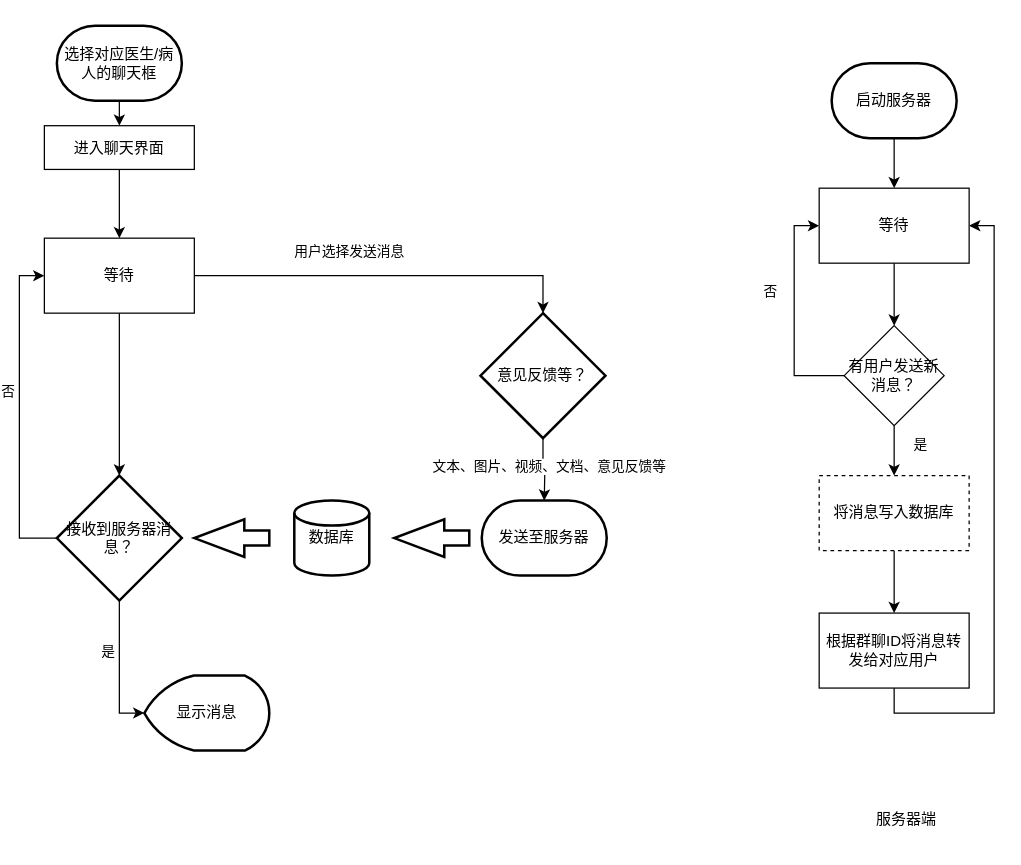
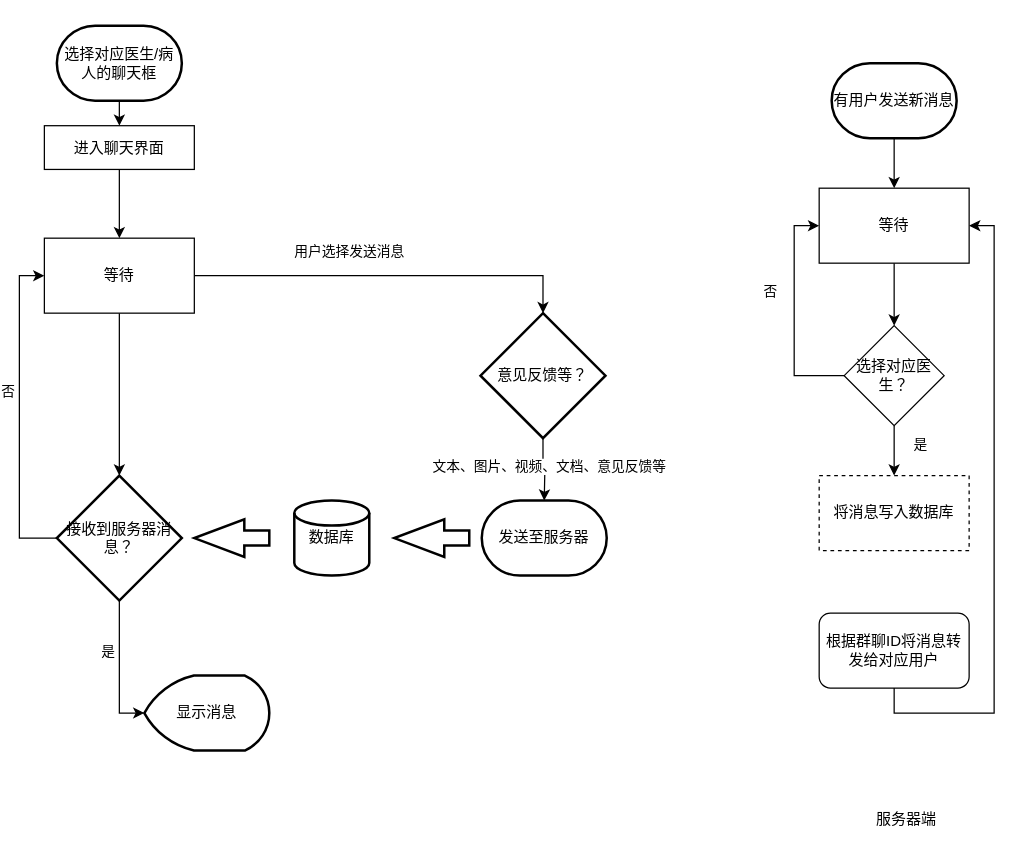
(894, 101) -> (894, 101)
(894, 376) -> (894, 376)
(894, 578) -> none
(894, 651) -> (894, 651)
